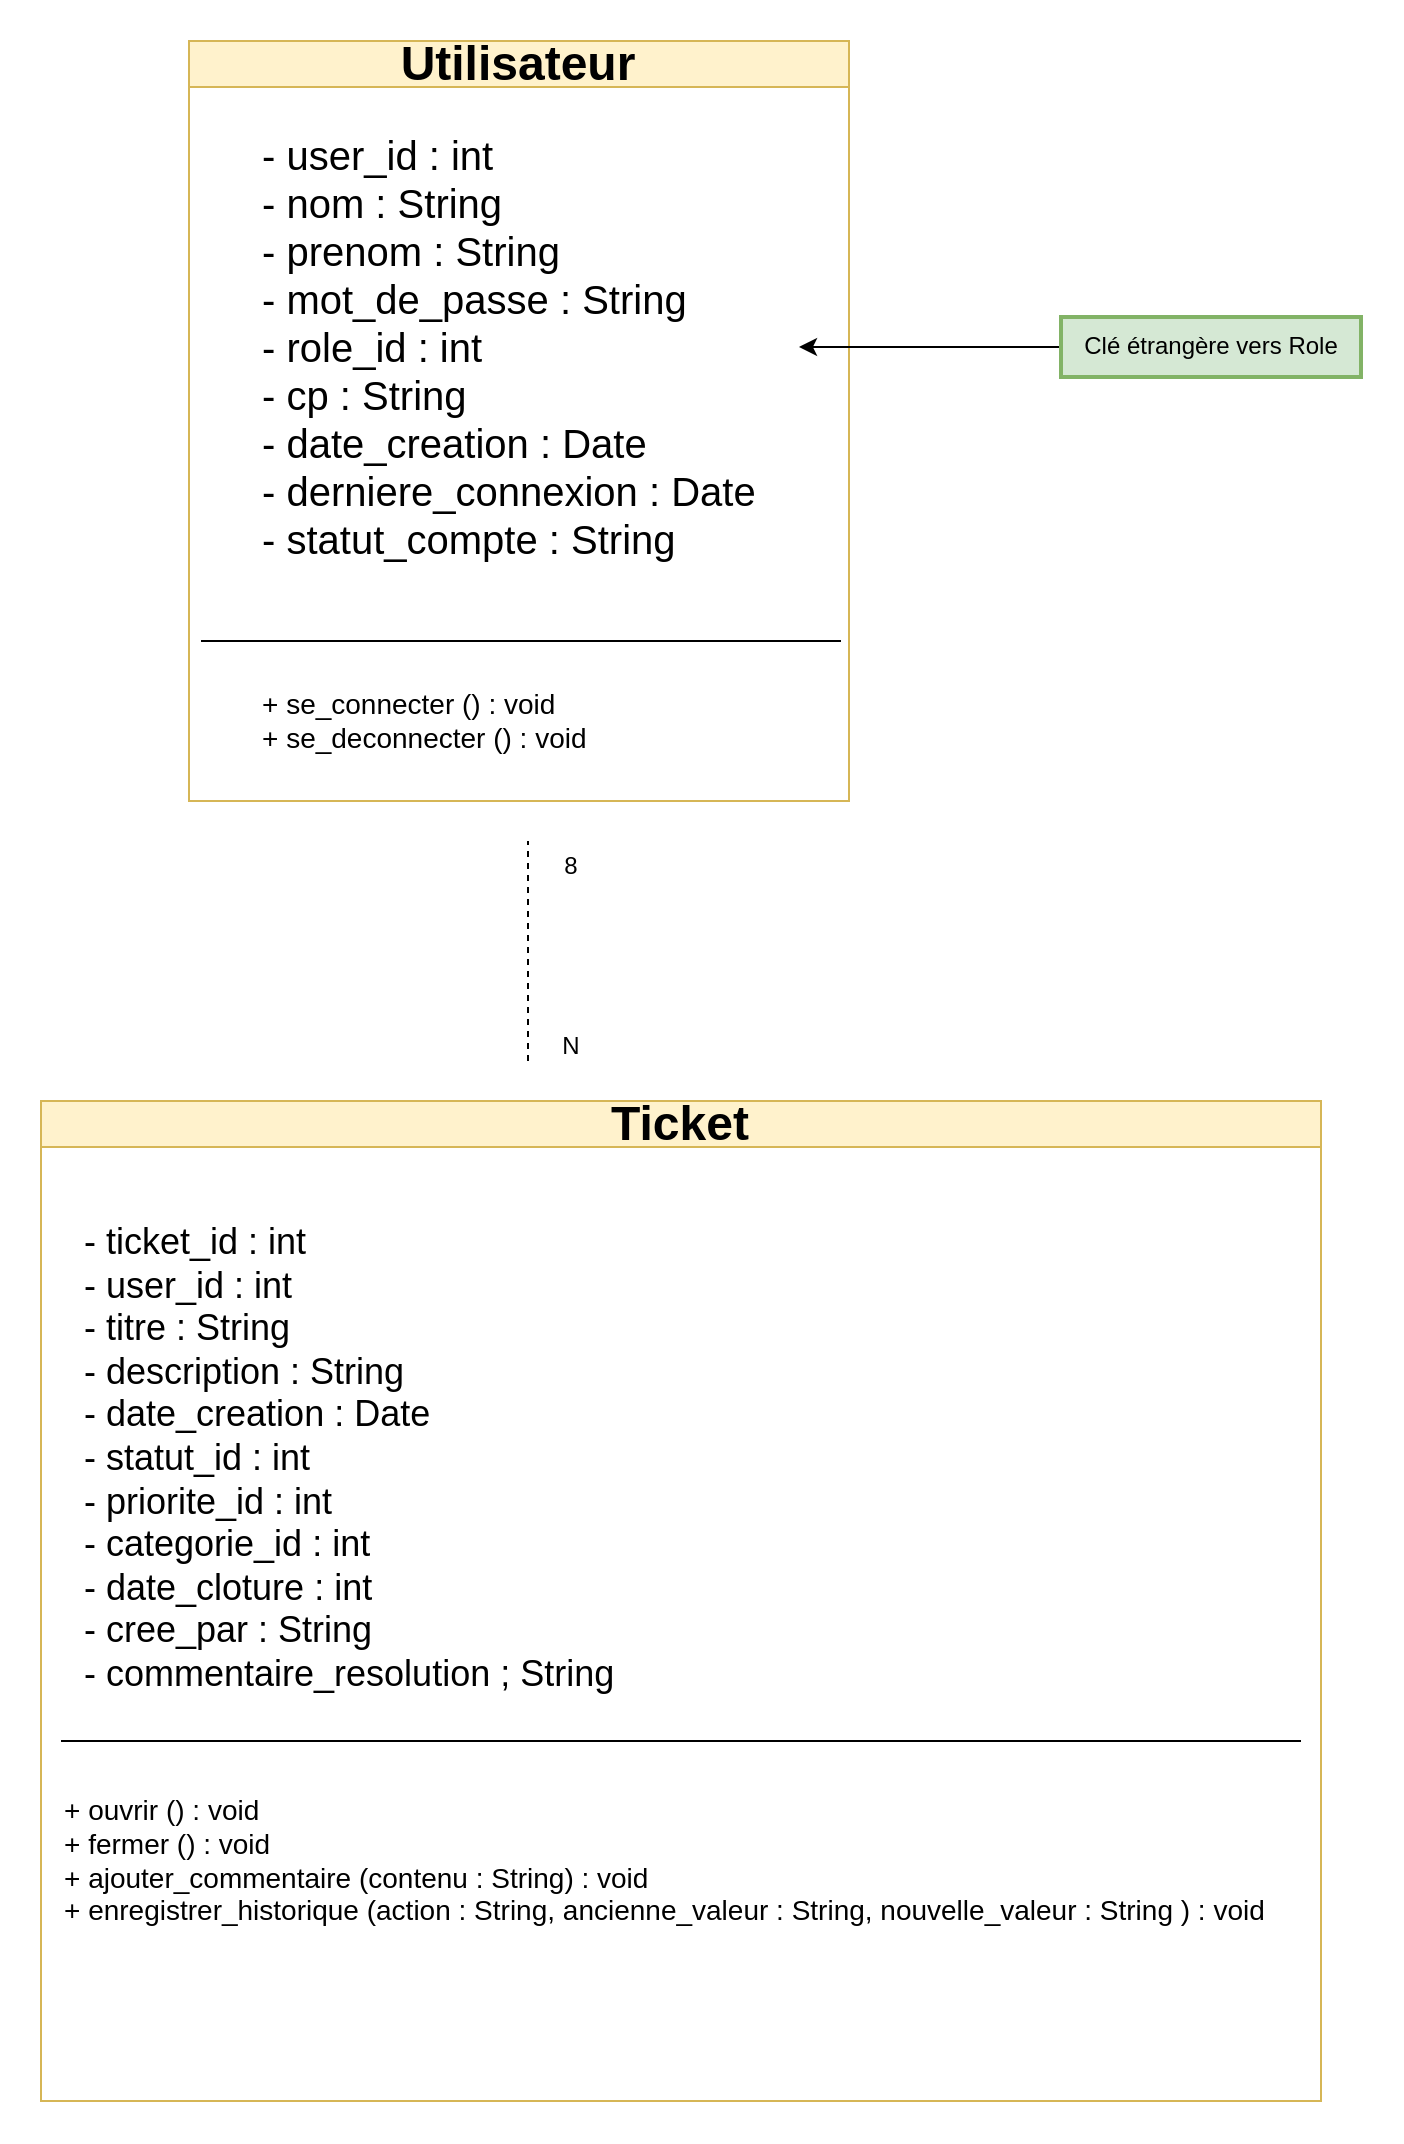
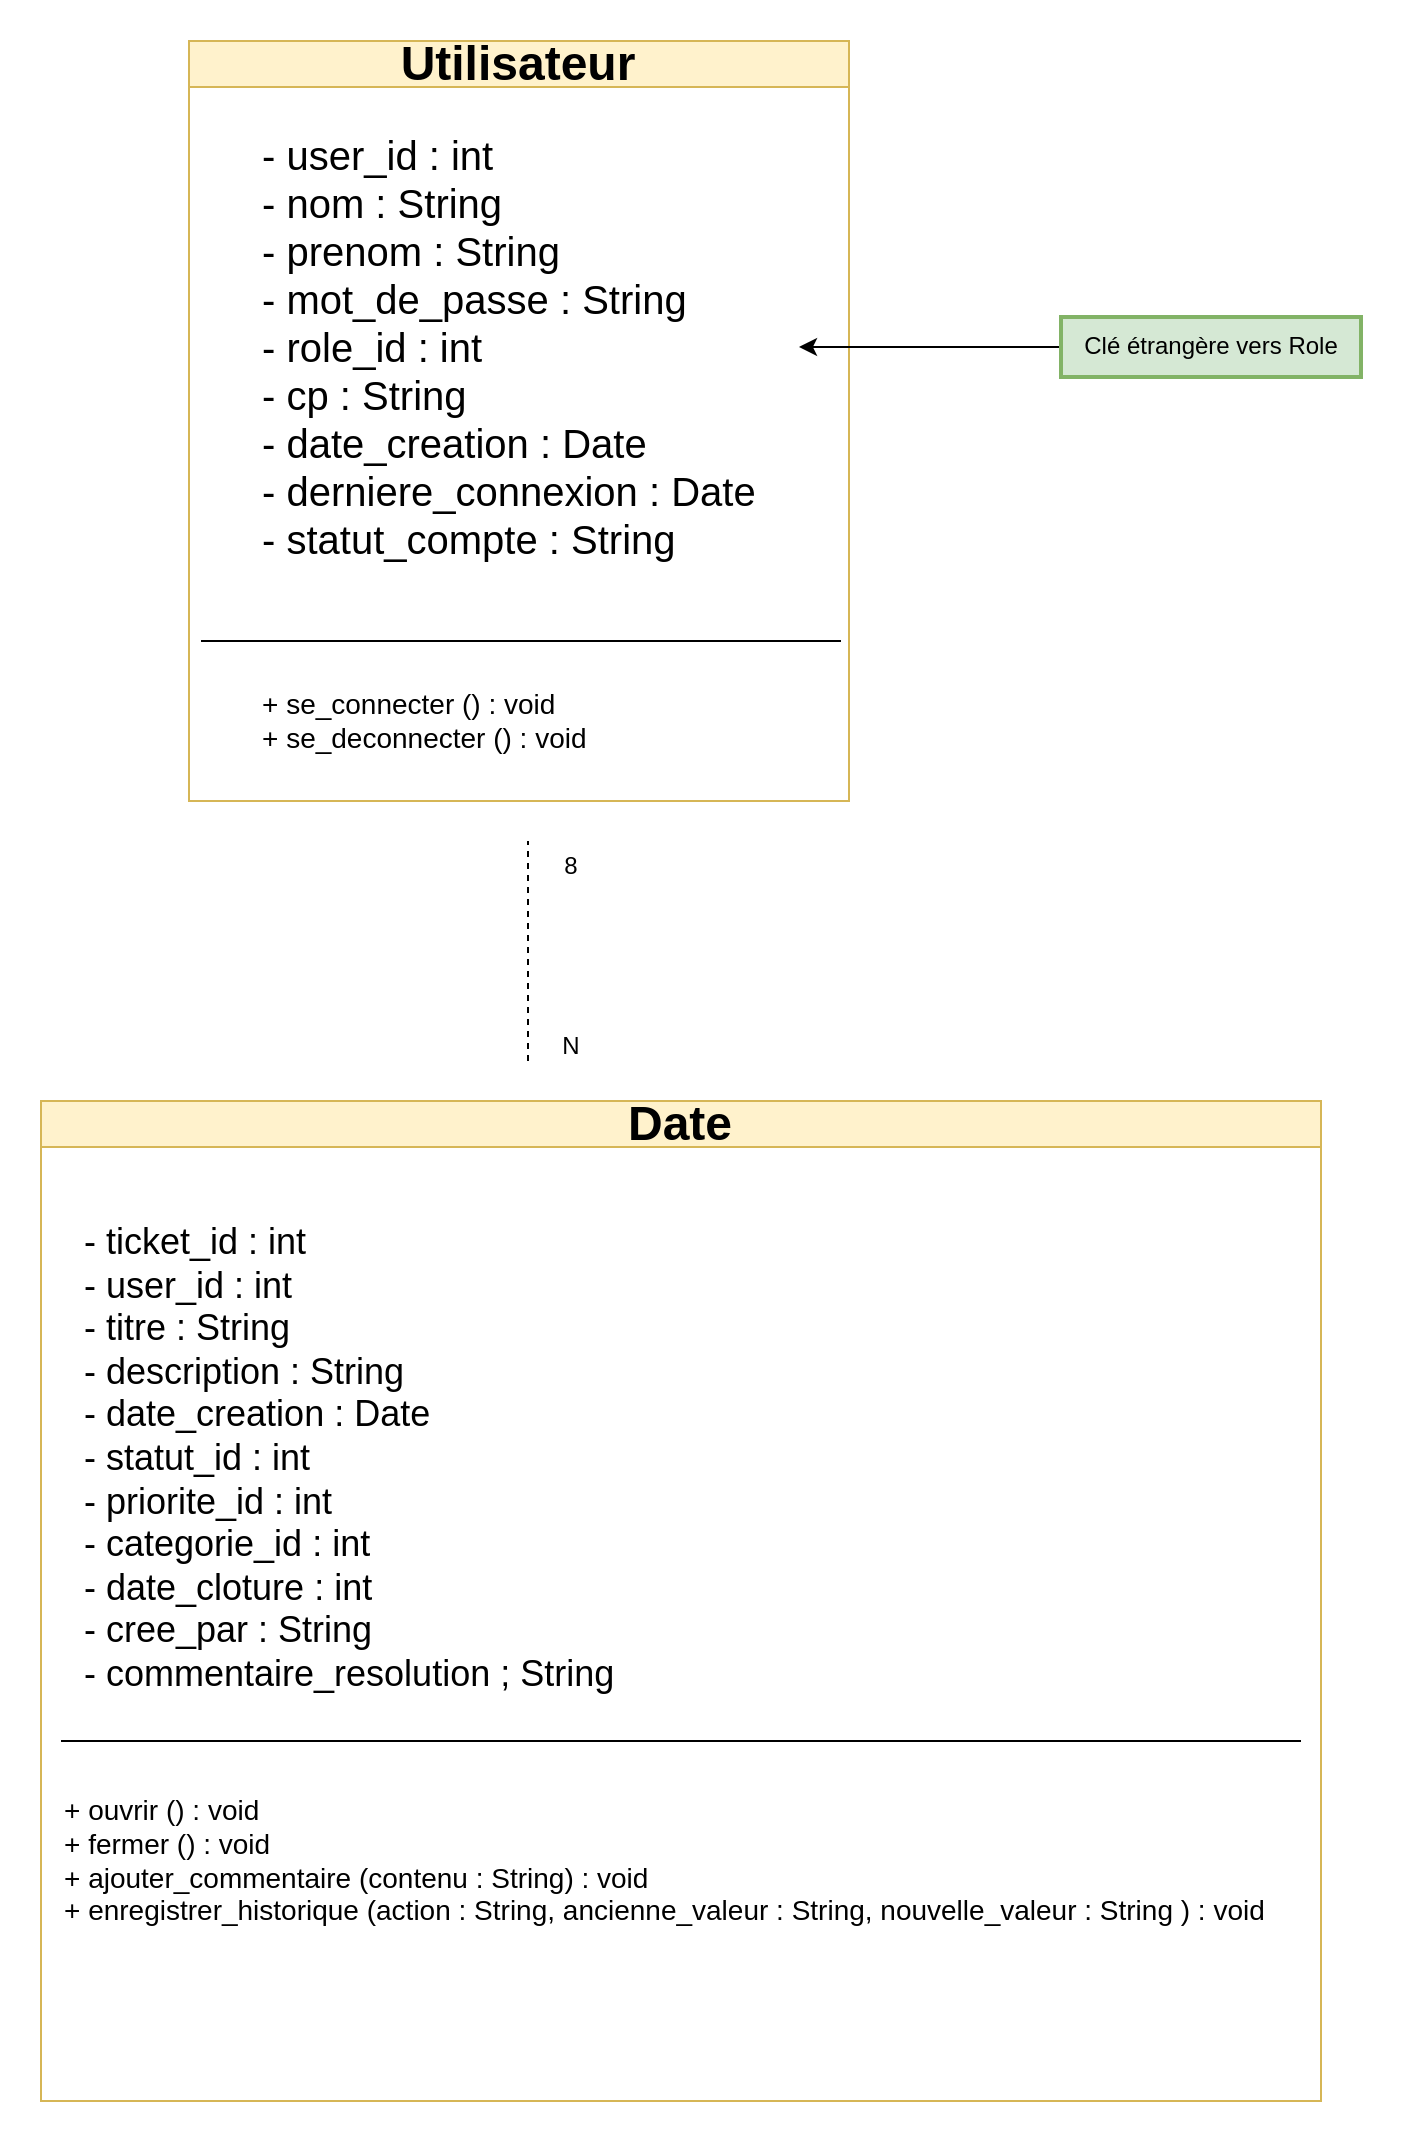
(681, 1125) -> (681, 1125)
